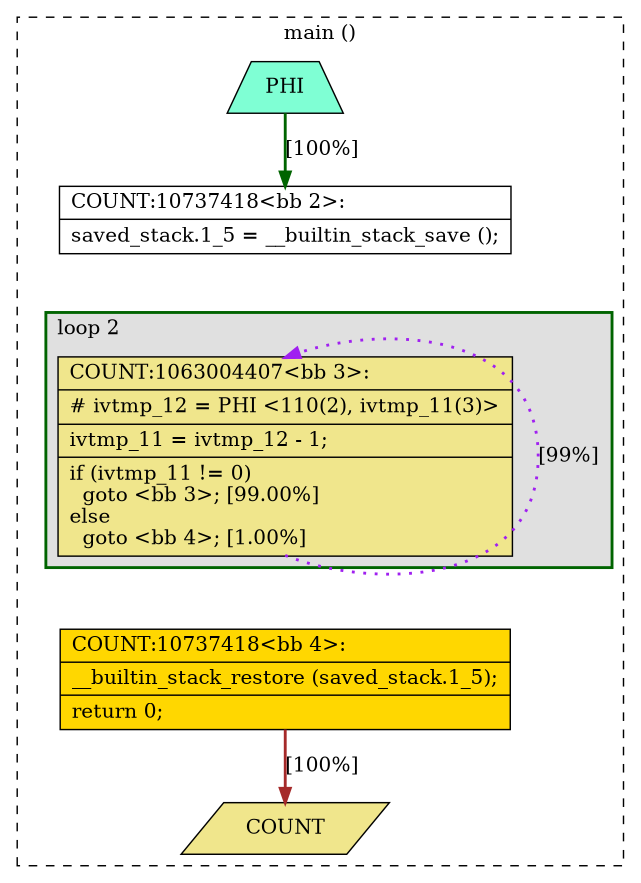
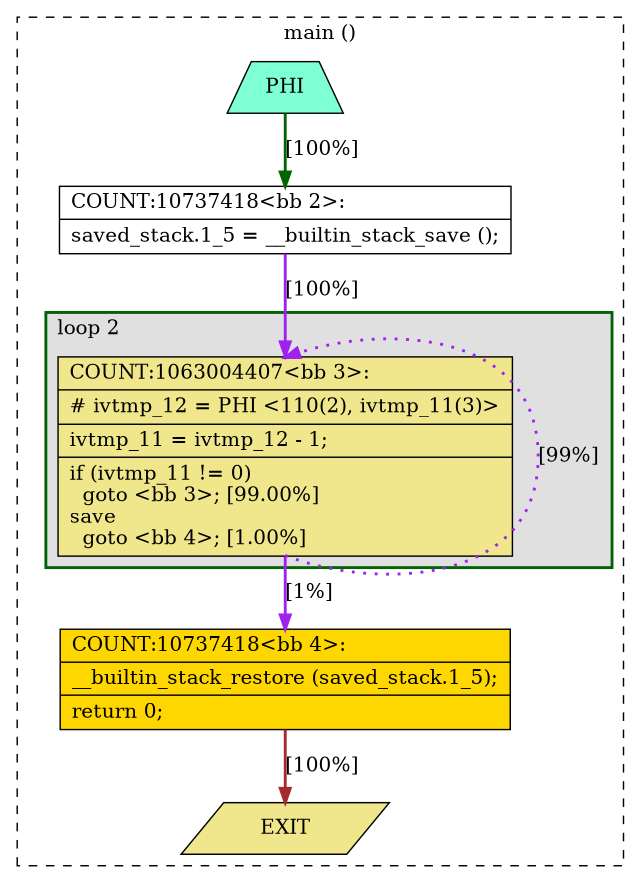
none -> (285, 298)
(90, 517) -> (93, 517)
none -> (285, 586)
(285, 828) -> (285, 828)
